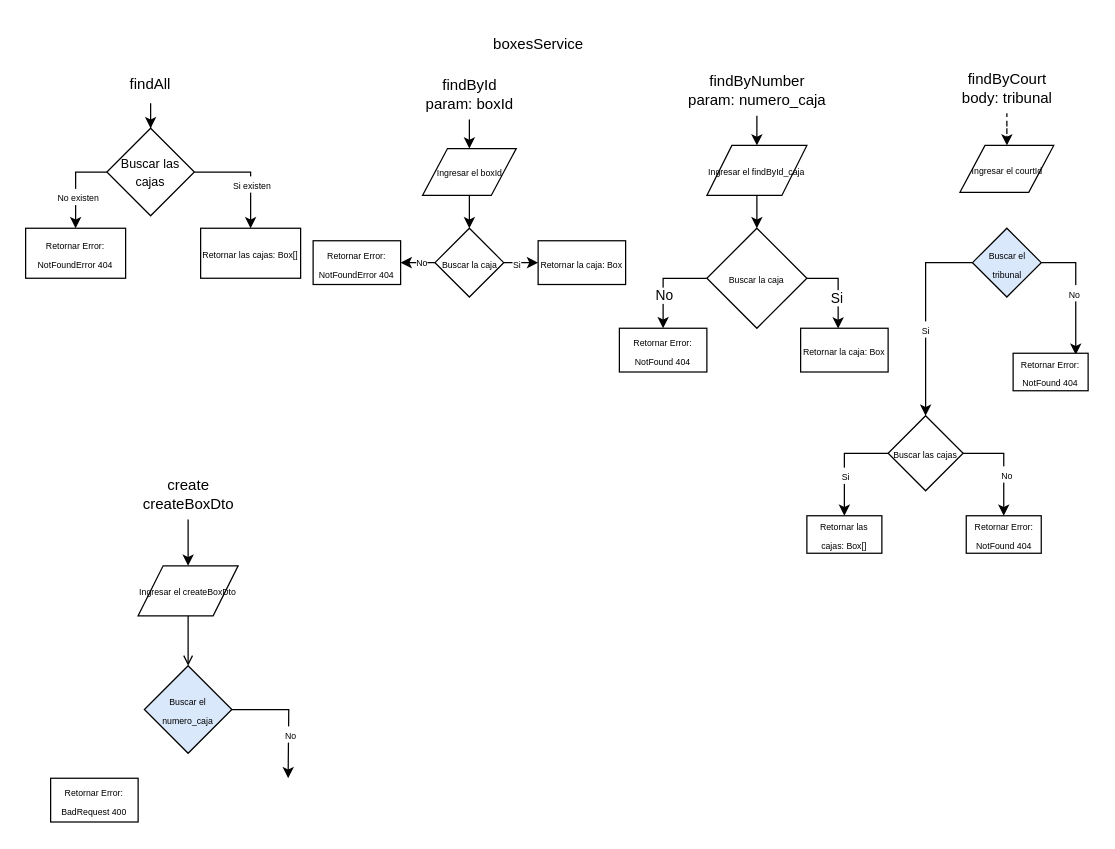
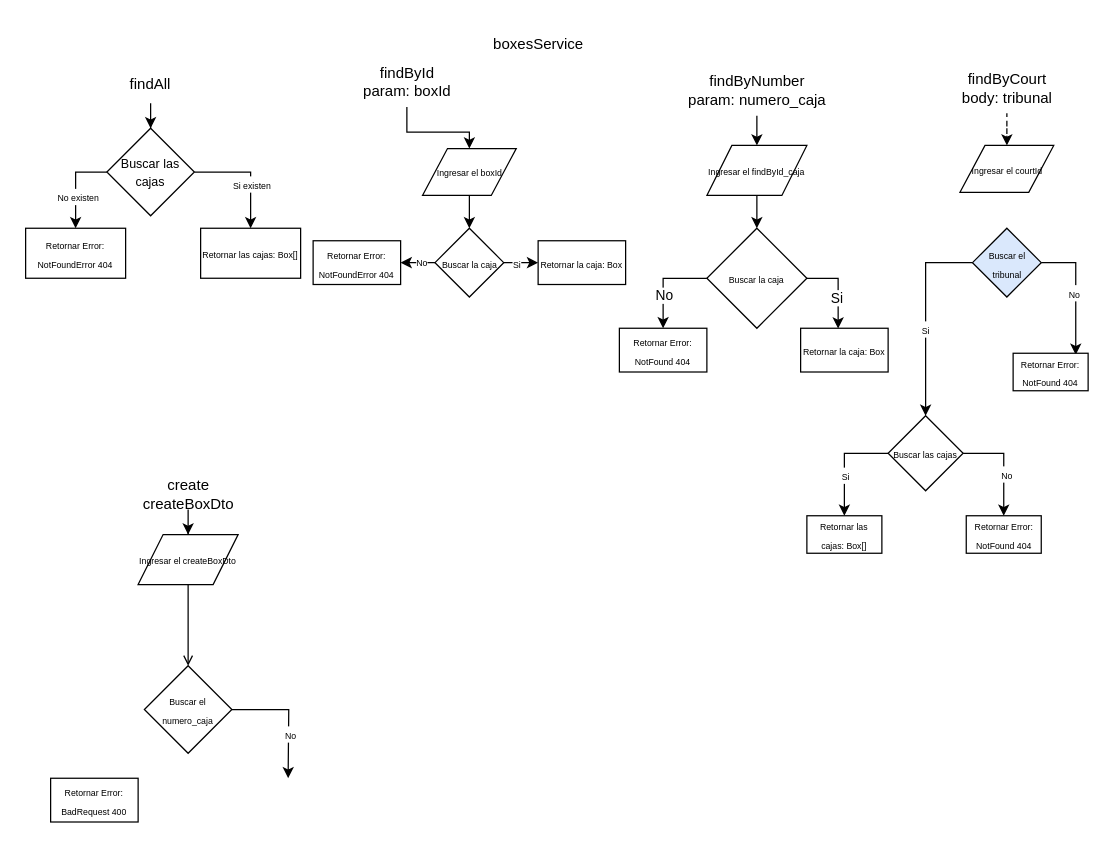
(469, 94) -> (407, 82)
(188, 591) -> (188, 559)
(188, 709) -> (188, 709)
